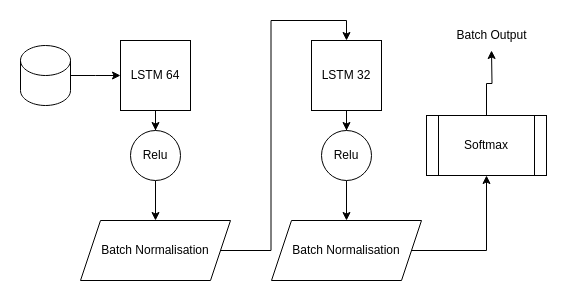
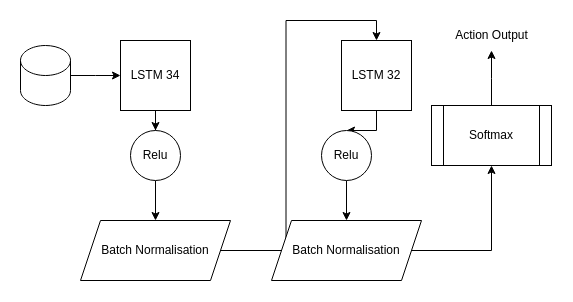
(492, 36) -> (492, 36)
(156, 76) -> (156, 76)
(347, 76) -> (377, 76)
(487, 146) -> (492, 136)
